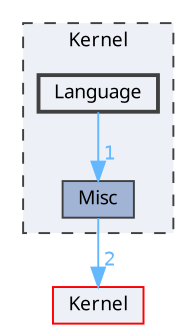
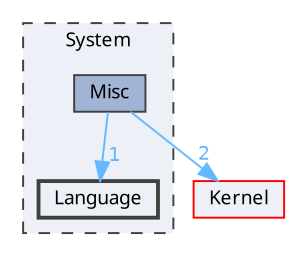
(98, 41) -> (98, 41)
(98, 137) -> (105, 137)
